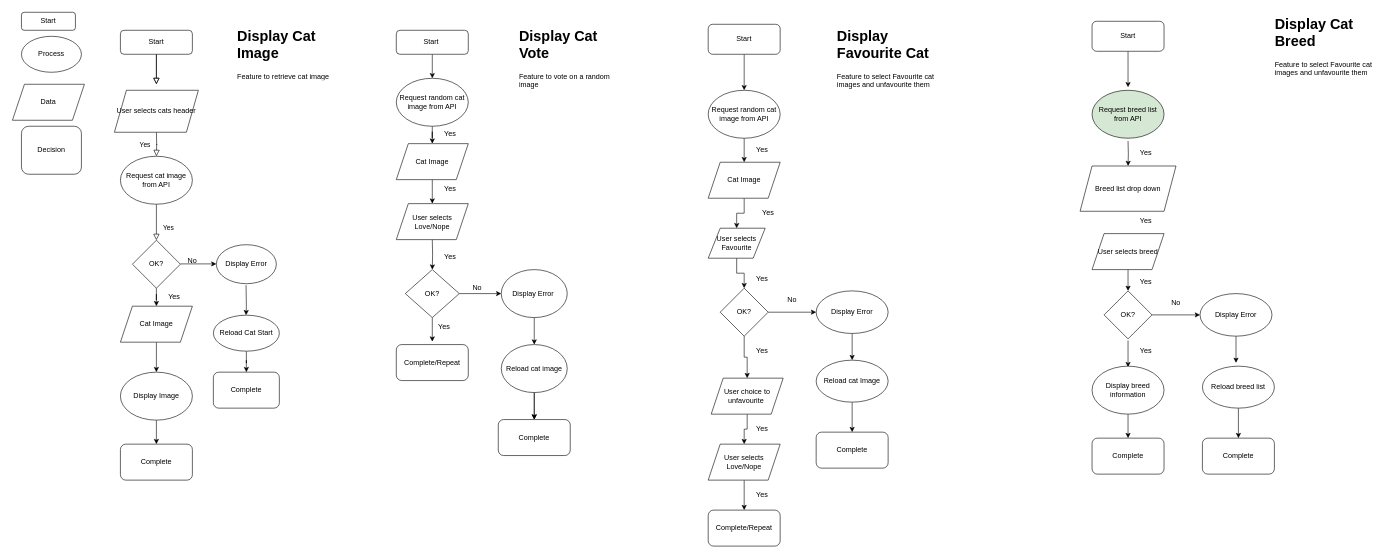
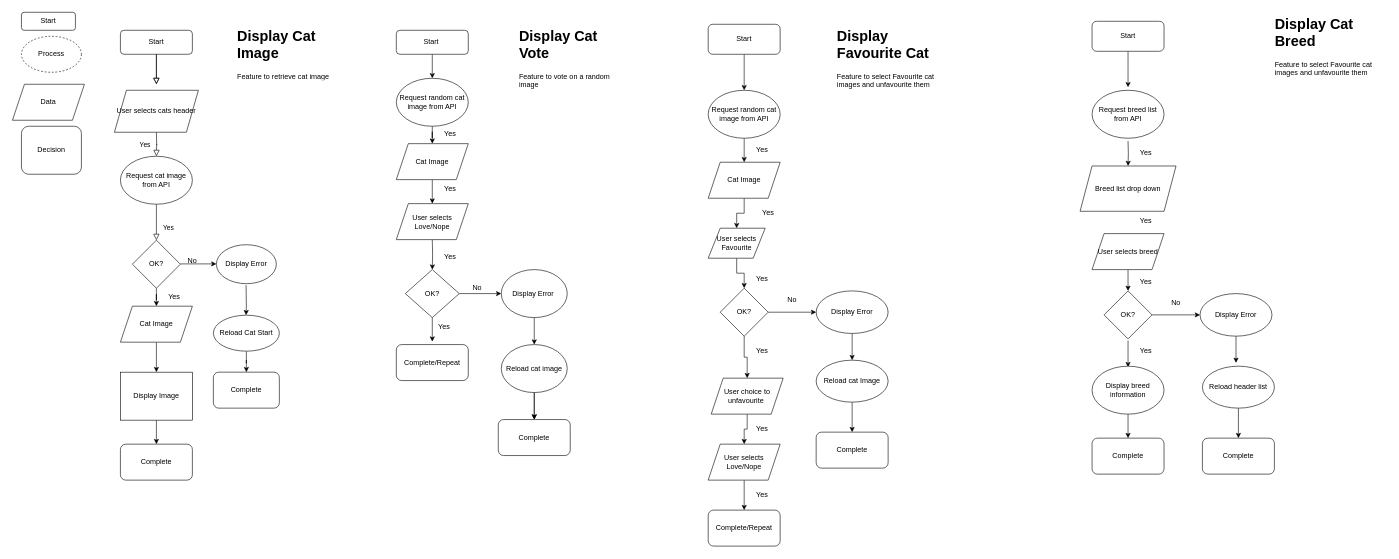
(51, 54) -> (51, 54)
(1128, 114) -> (1128, 114)
(1239, 387) -> (1239, 387)
(156, 396) -> (156, 396)
